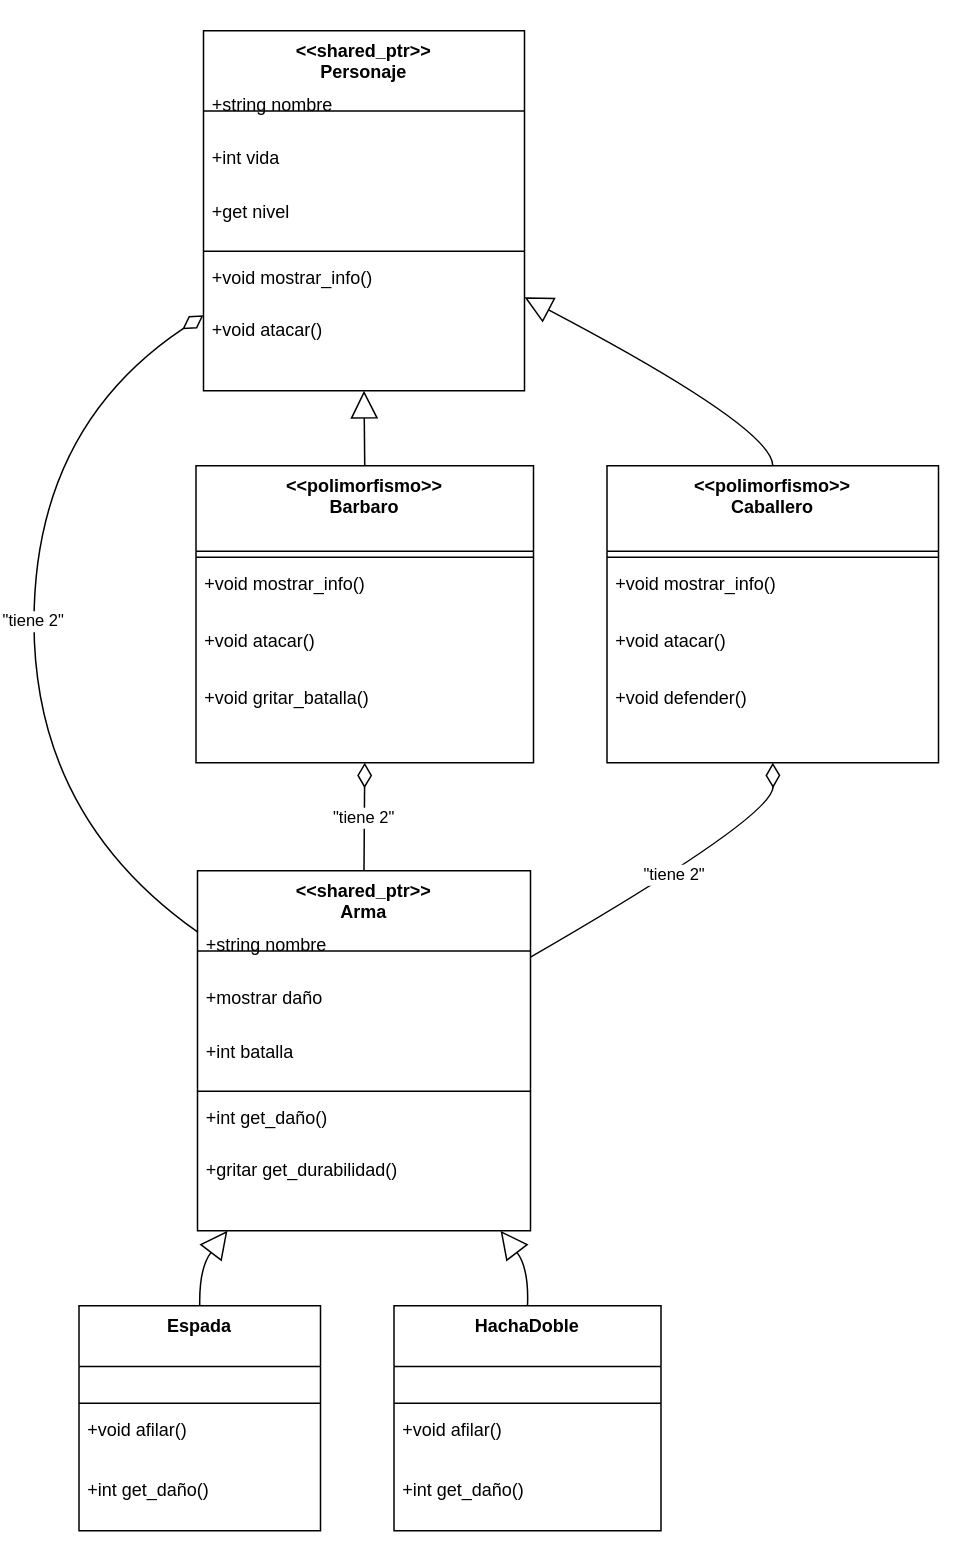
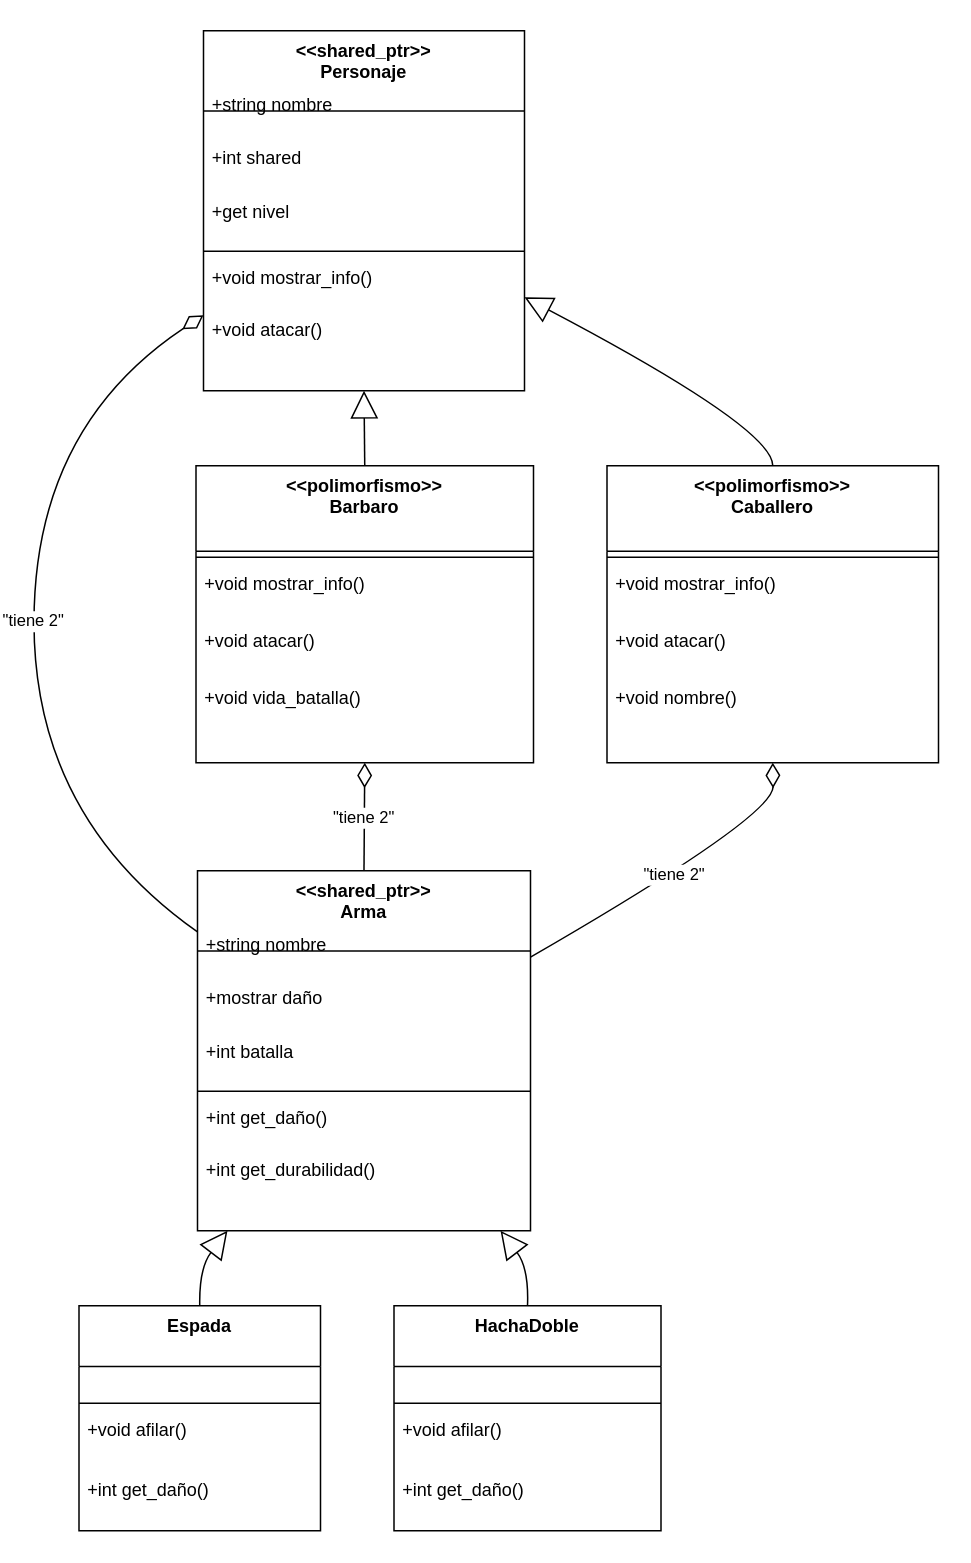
(250, 158) -> (262, 158)
(303, 698) -> (293, 698)
(691, 698) -> (681, 698)
(320, 1170) -> (305, 1170)
